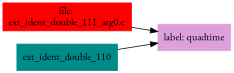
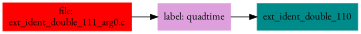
(134, 47) -> (240, 17)
